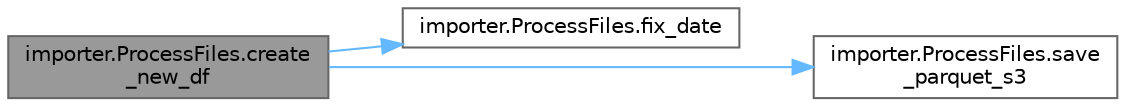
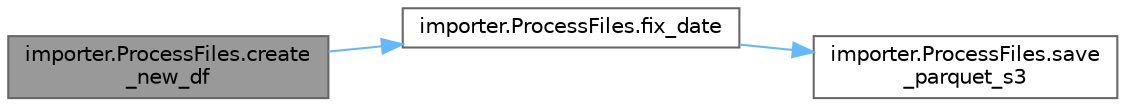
(561, 67) -> (766, 47)
